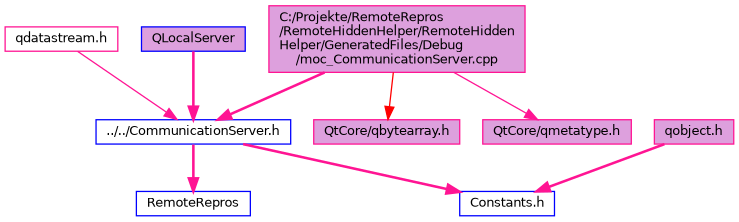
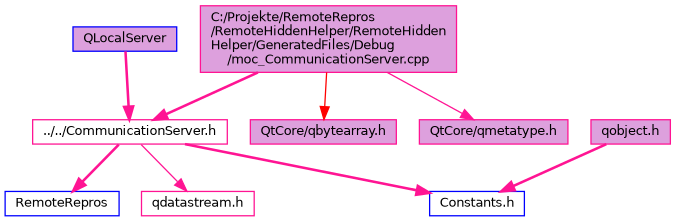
(122, 82) -> (159, 163)
(193, 132) -> (130, 132)
